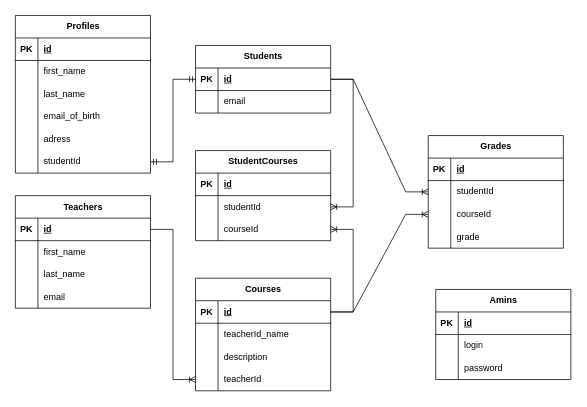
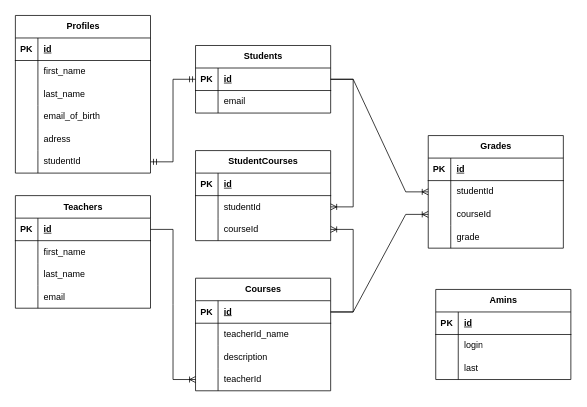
(484, 368) -> (473, 368)
